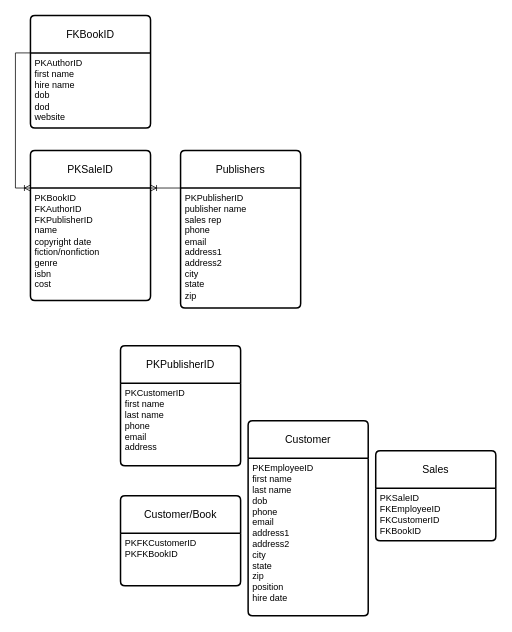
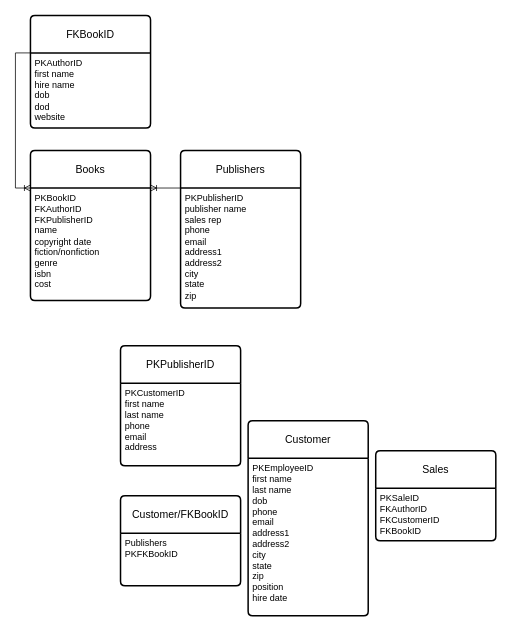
(90, 169) -> (90, 169)
(180, 514) -> (180, 514)
(410, 515) -> (410, 515)
(160, 549) -> (150, 549)
